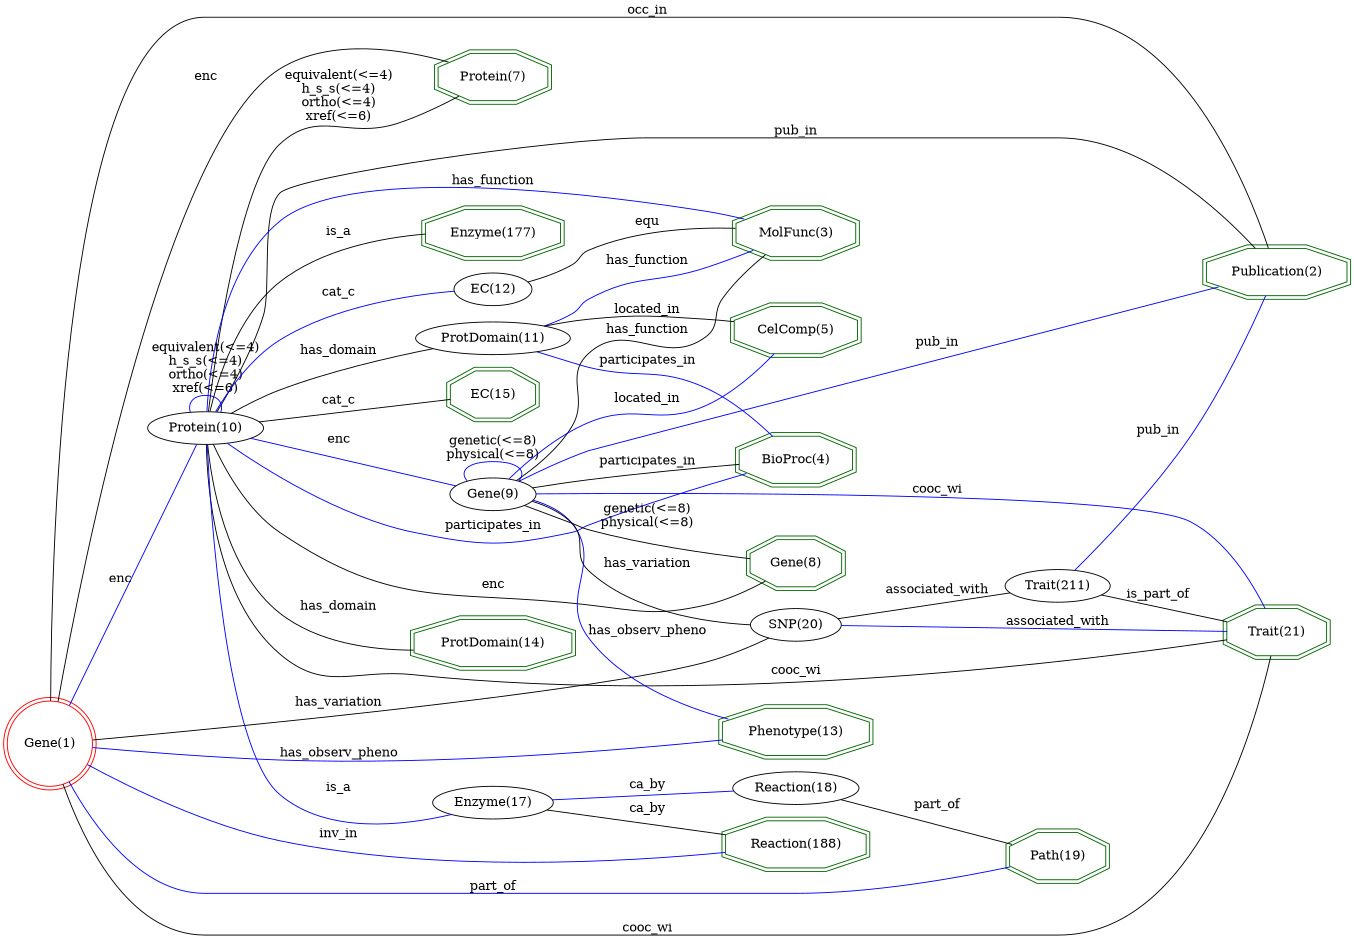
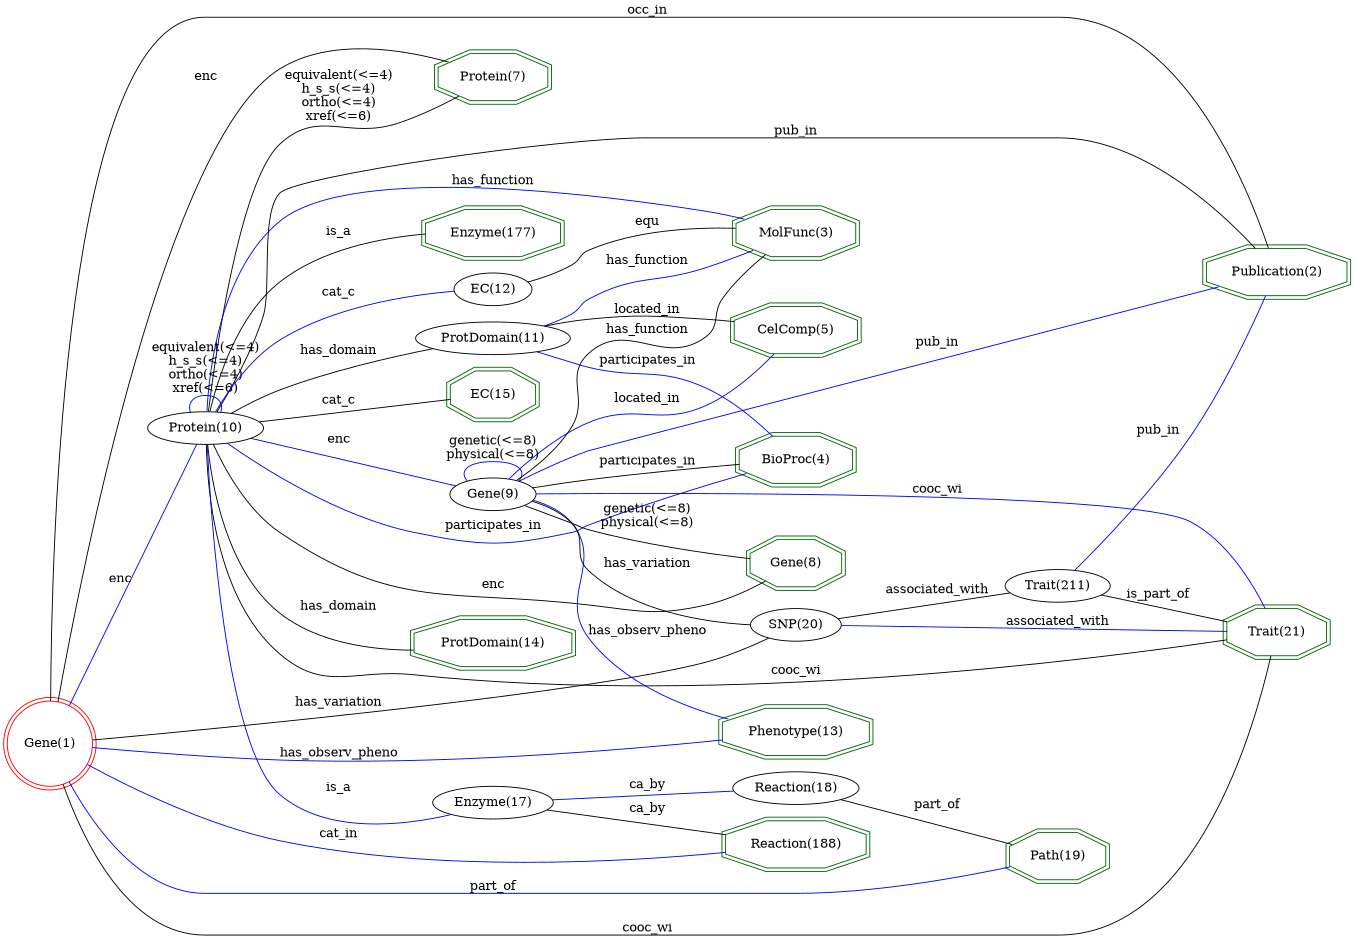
(339, 834) -> (339, 834)
